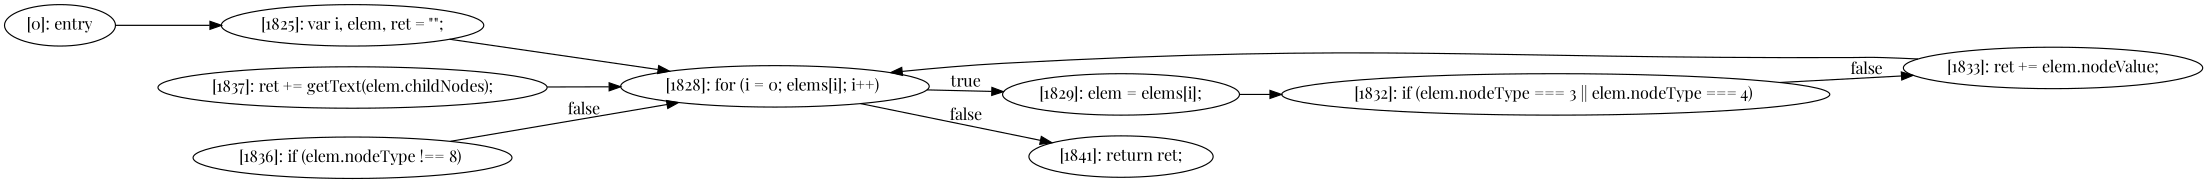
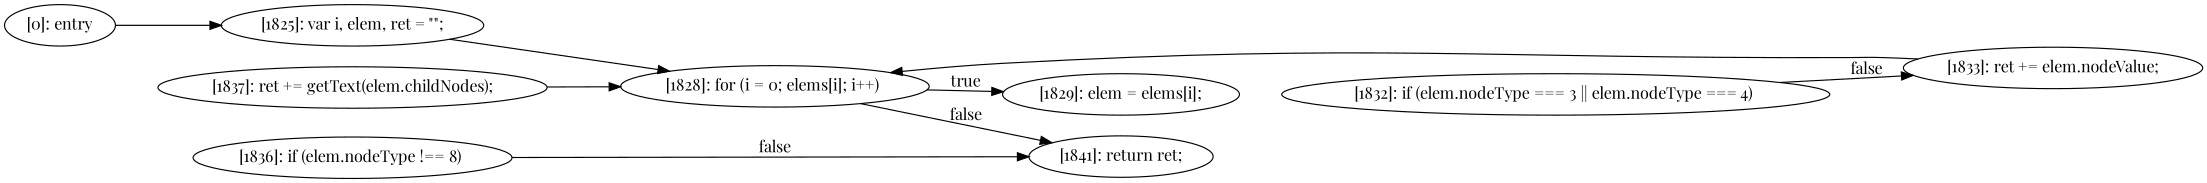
(1255, 94) -> none
(559, 123) -> (765, 157)
